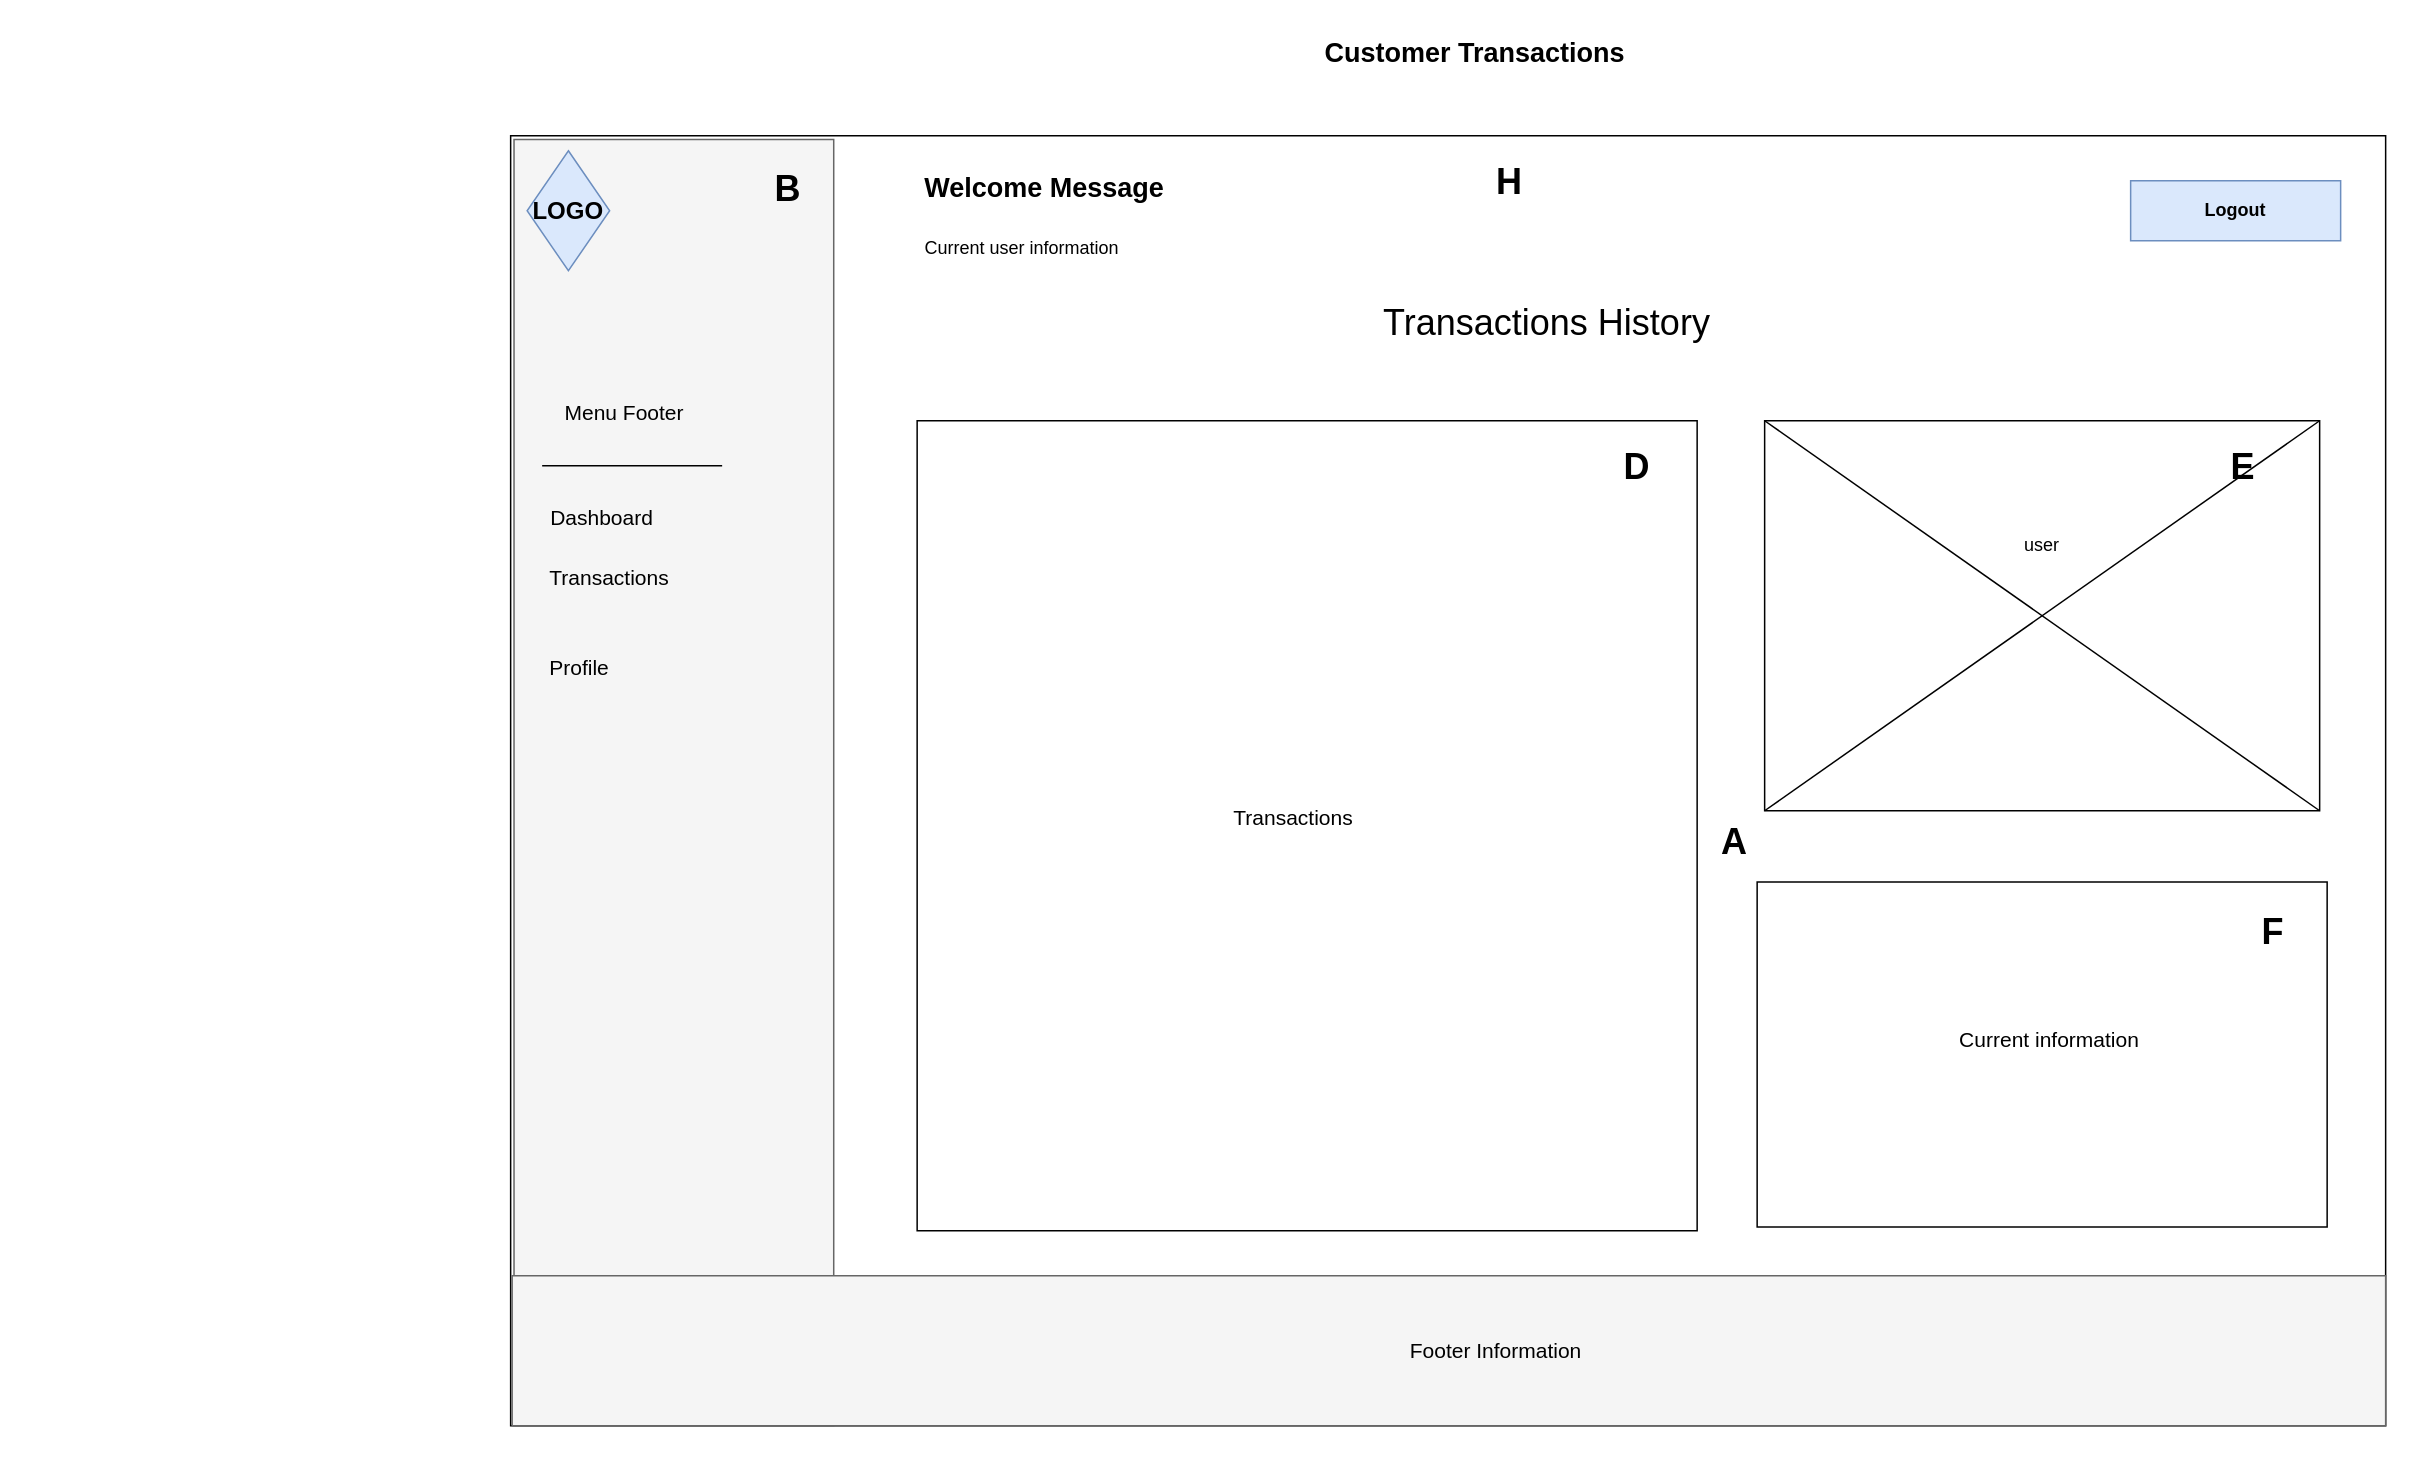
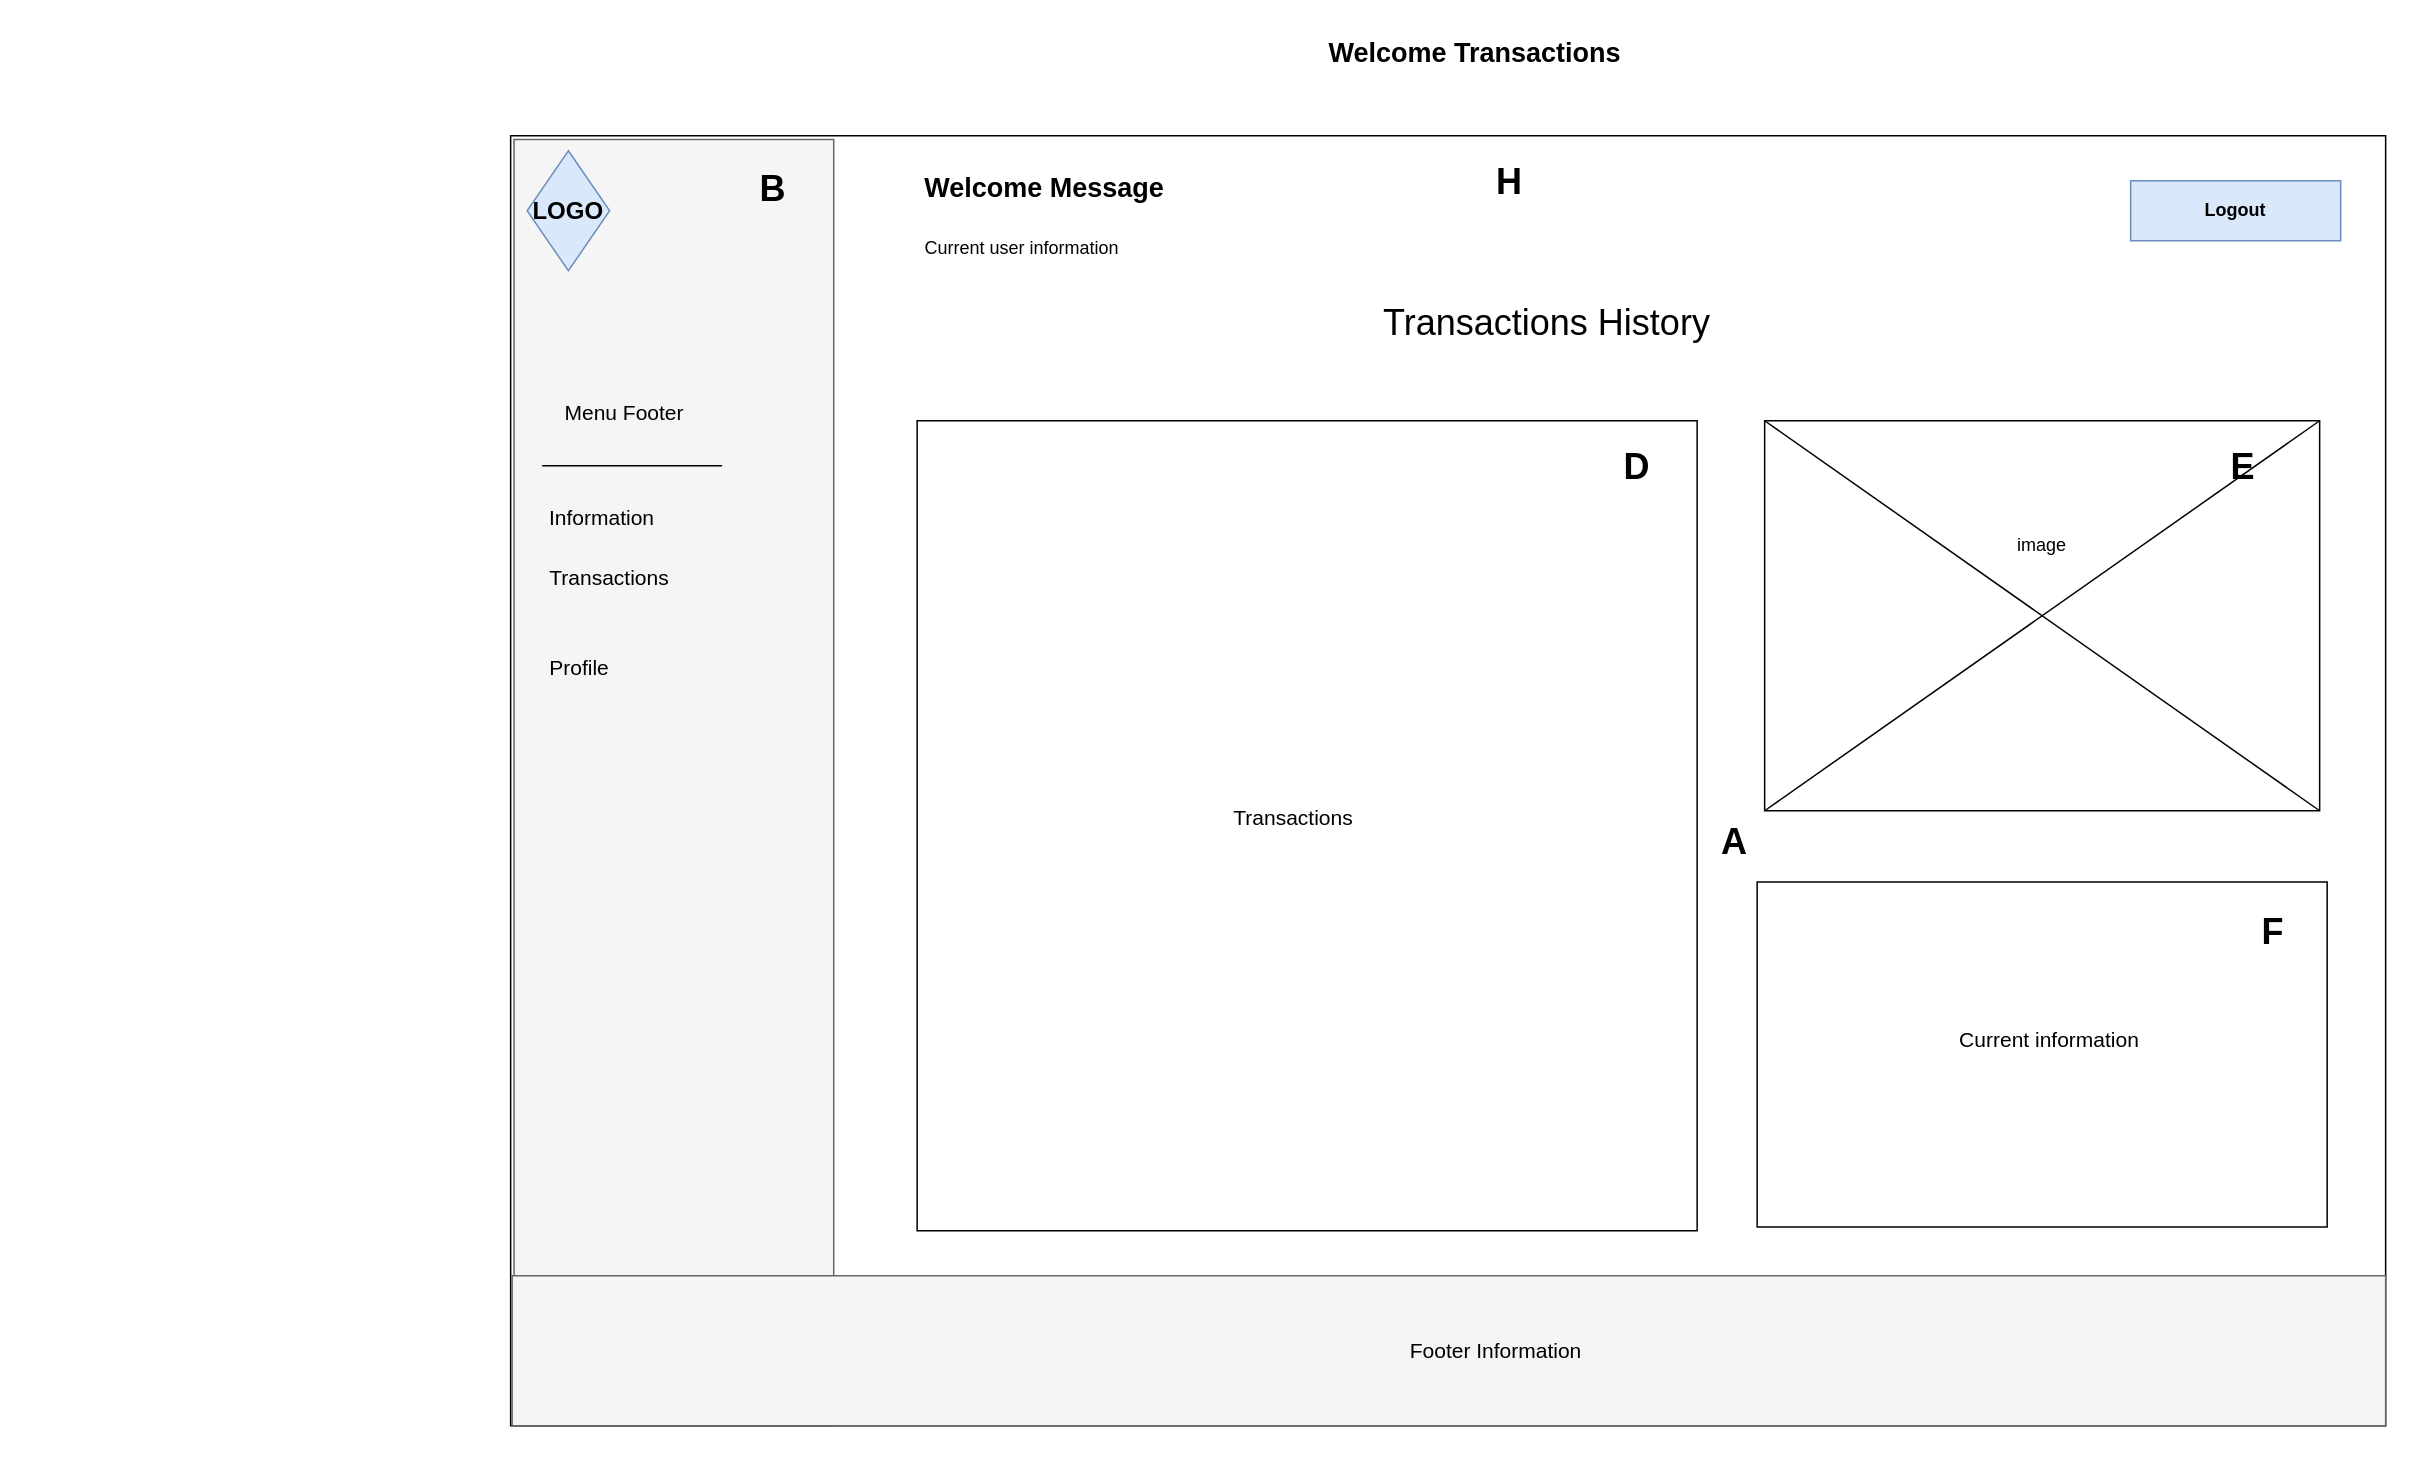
(1475, 53) -> (1475, 53)
(788, 188) -> (773, 188)
(602, 518) -> (602, 518)
(2042, 545) -> (2042, 545)
